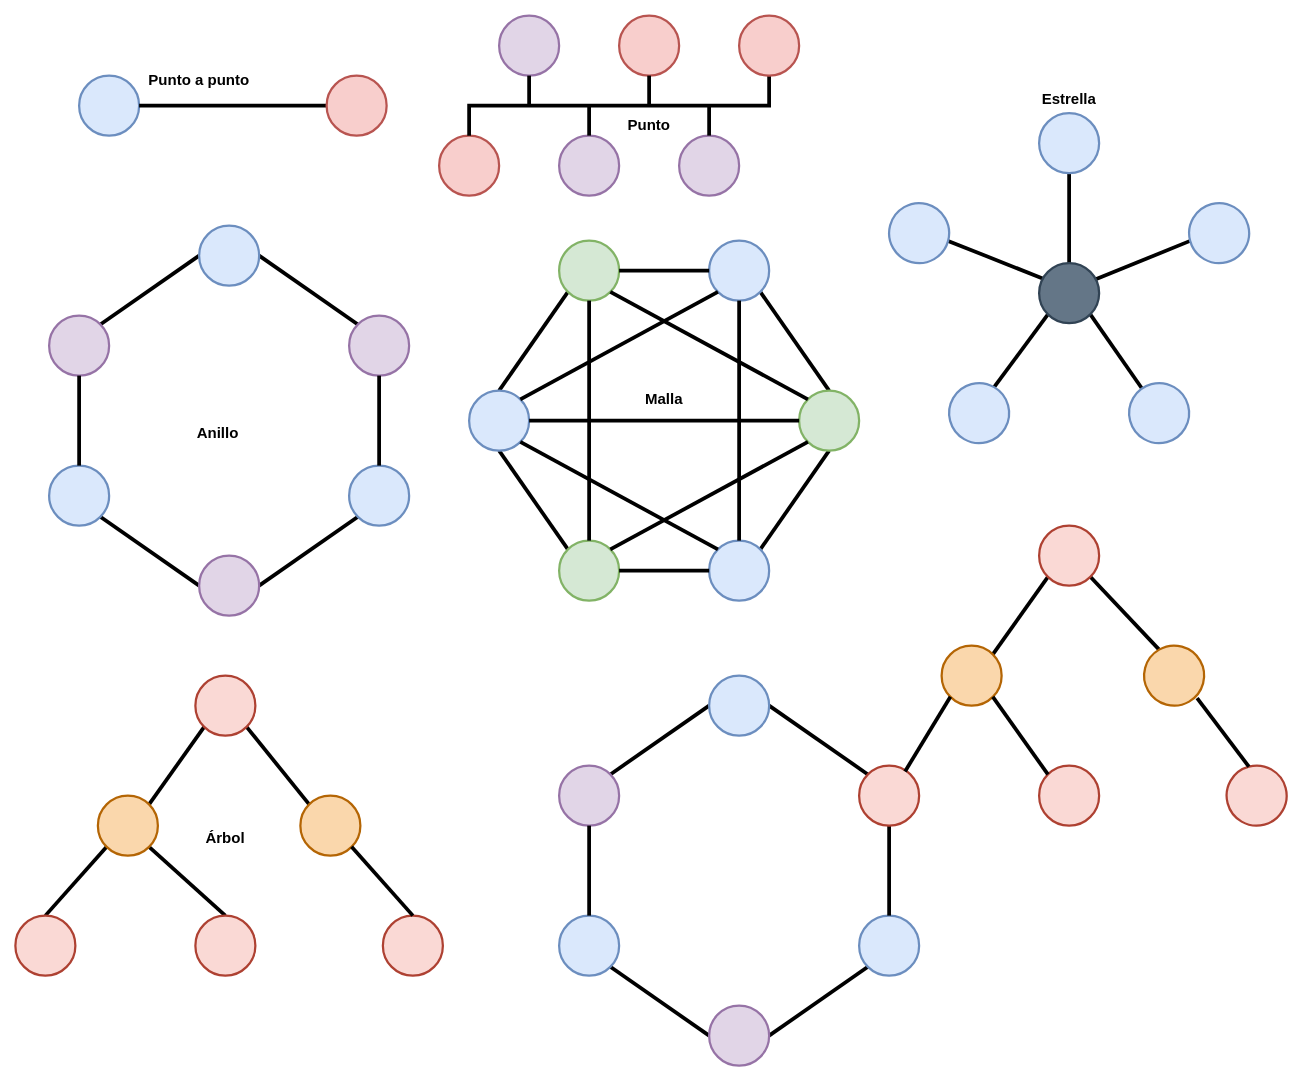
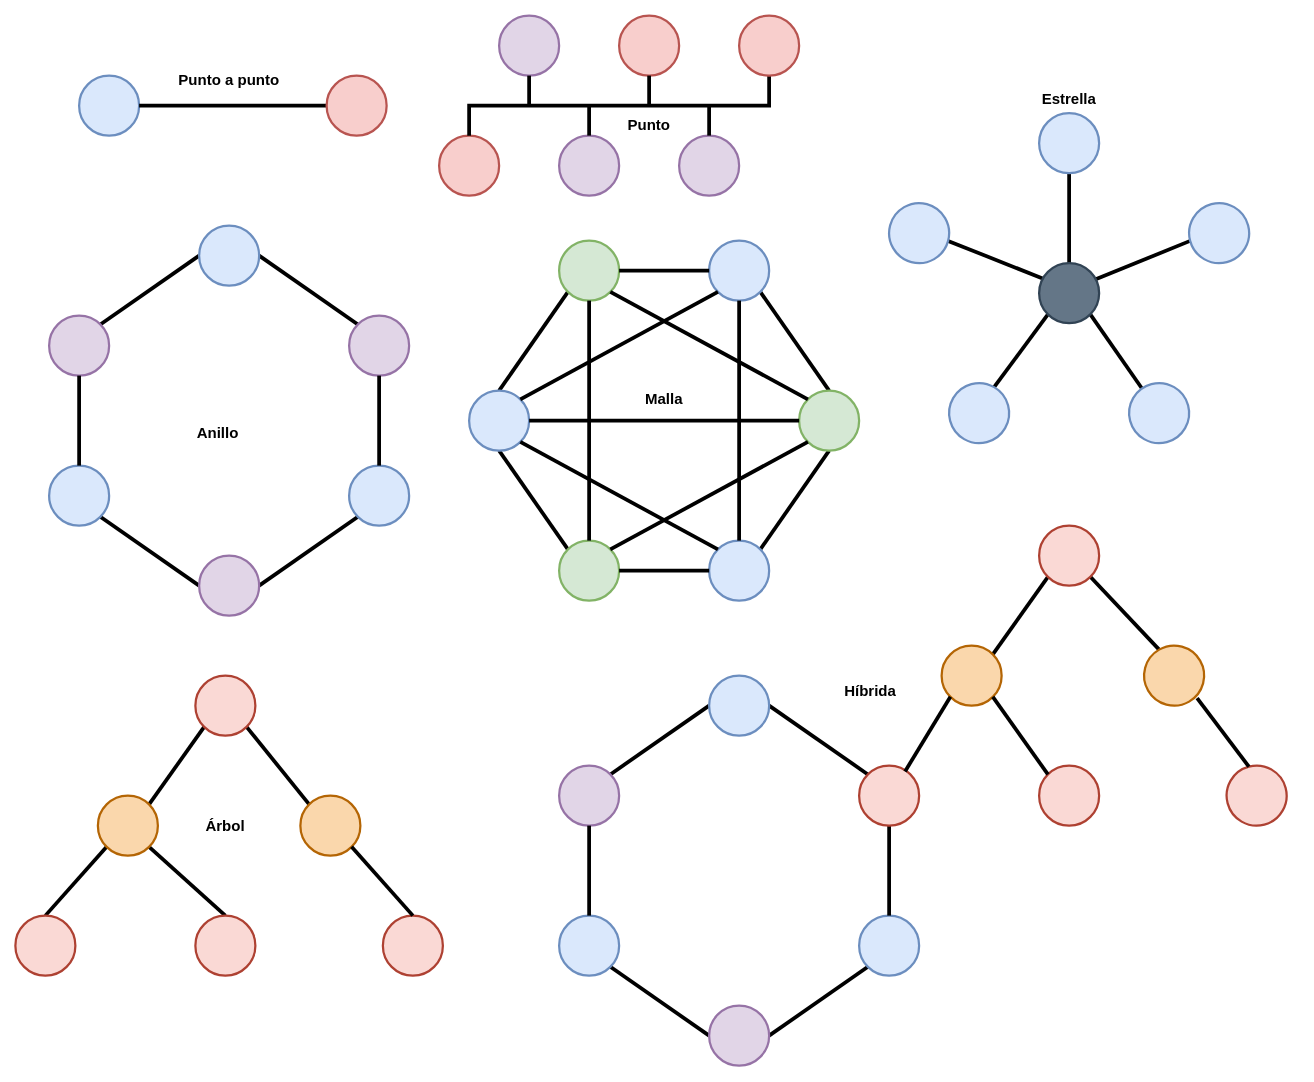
(199, 79) -> (229, 79)
none -> (870, 690)
(225, 837) -> (225, 825)
